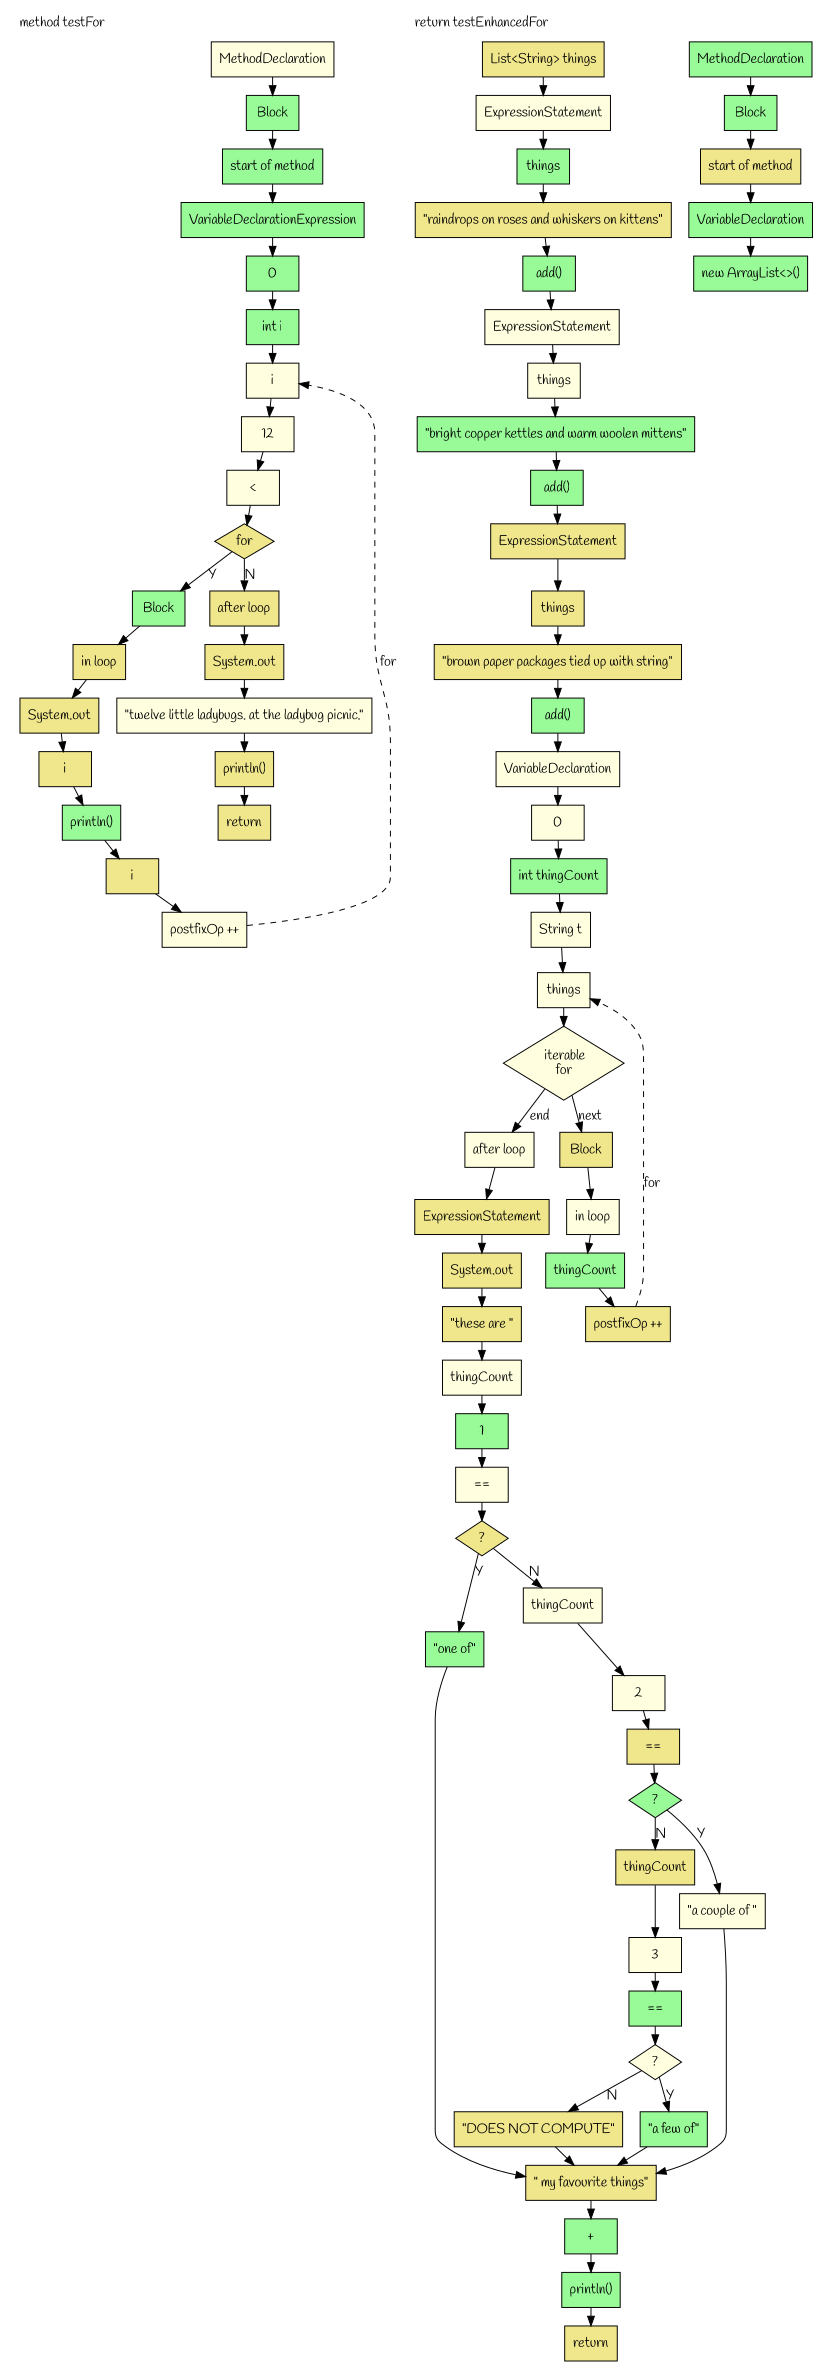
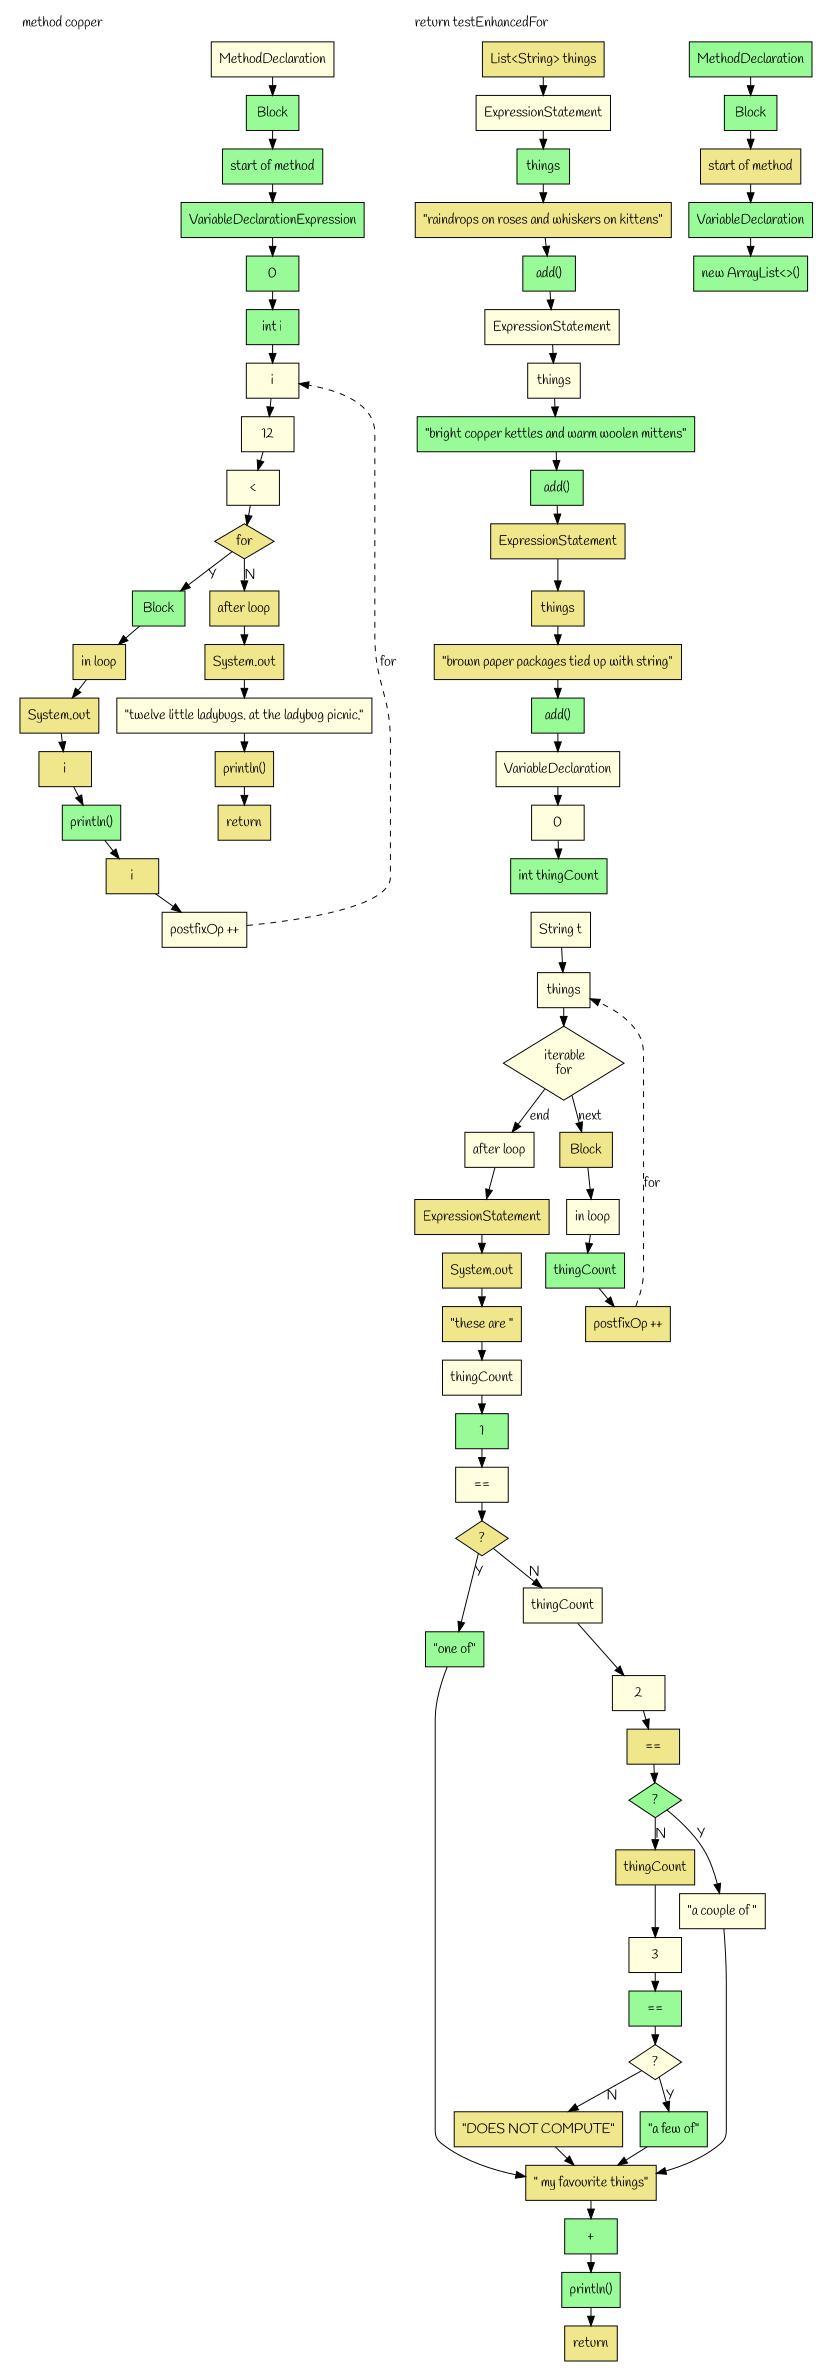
(62, 23) -> (62, 23)
(560, 898) -> none
